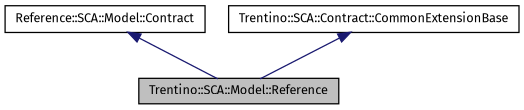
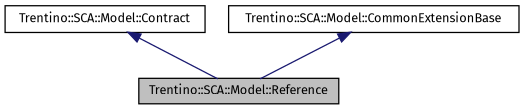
(105, 19) -> (105, 19)
(374, 19) -> (374, 19)
